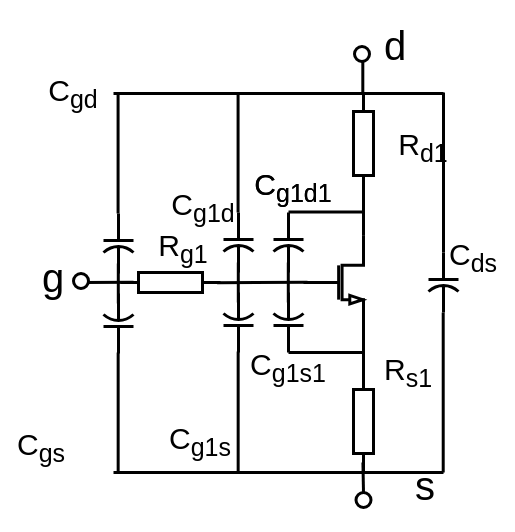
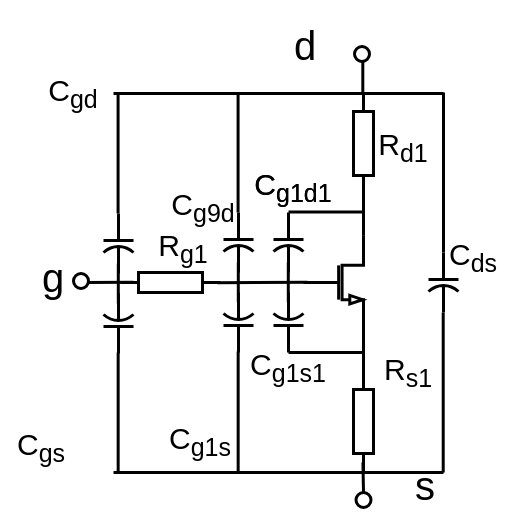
(395, 46) -> (305, 46)
(424, 148) -> (404, 148)
(204, 208) -> (204, 208)
